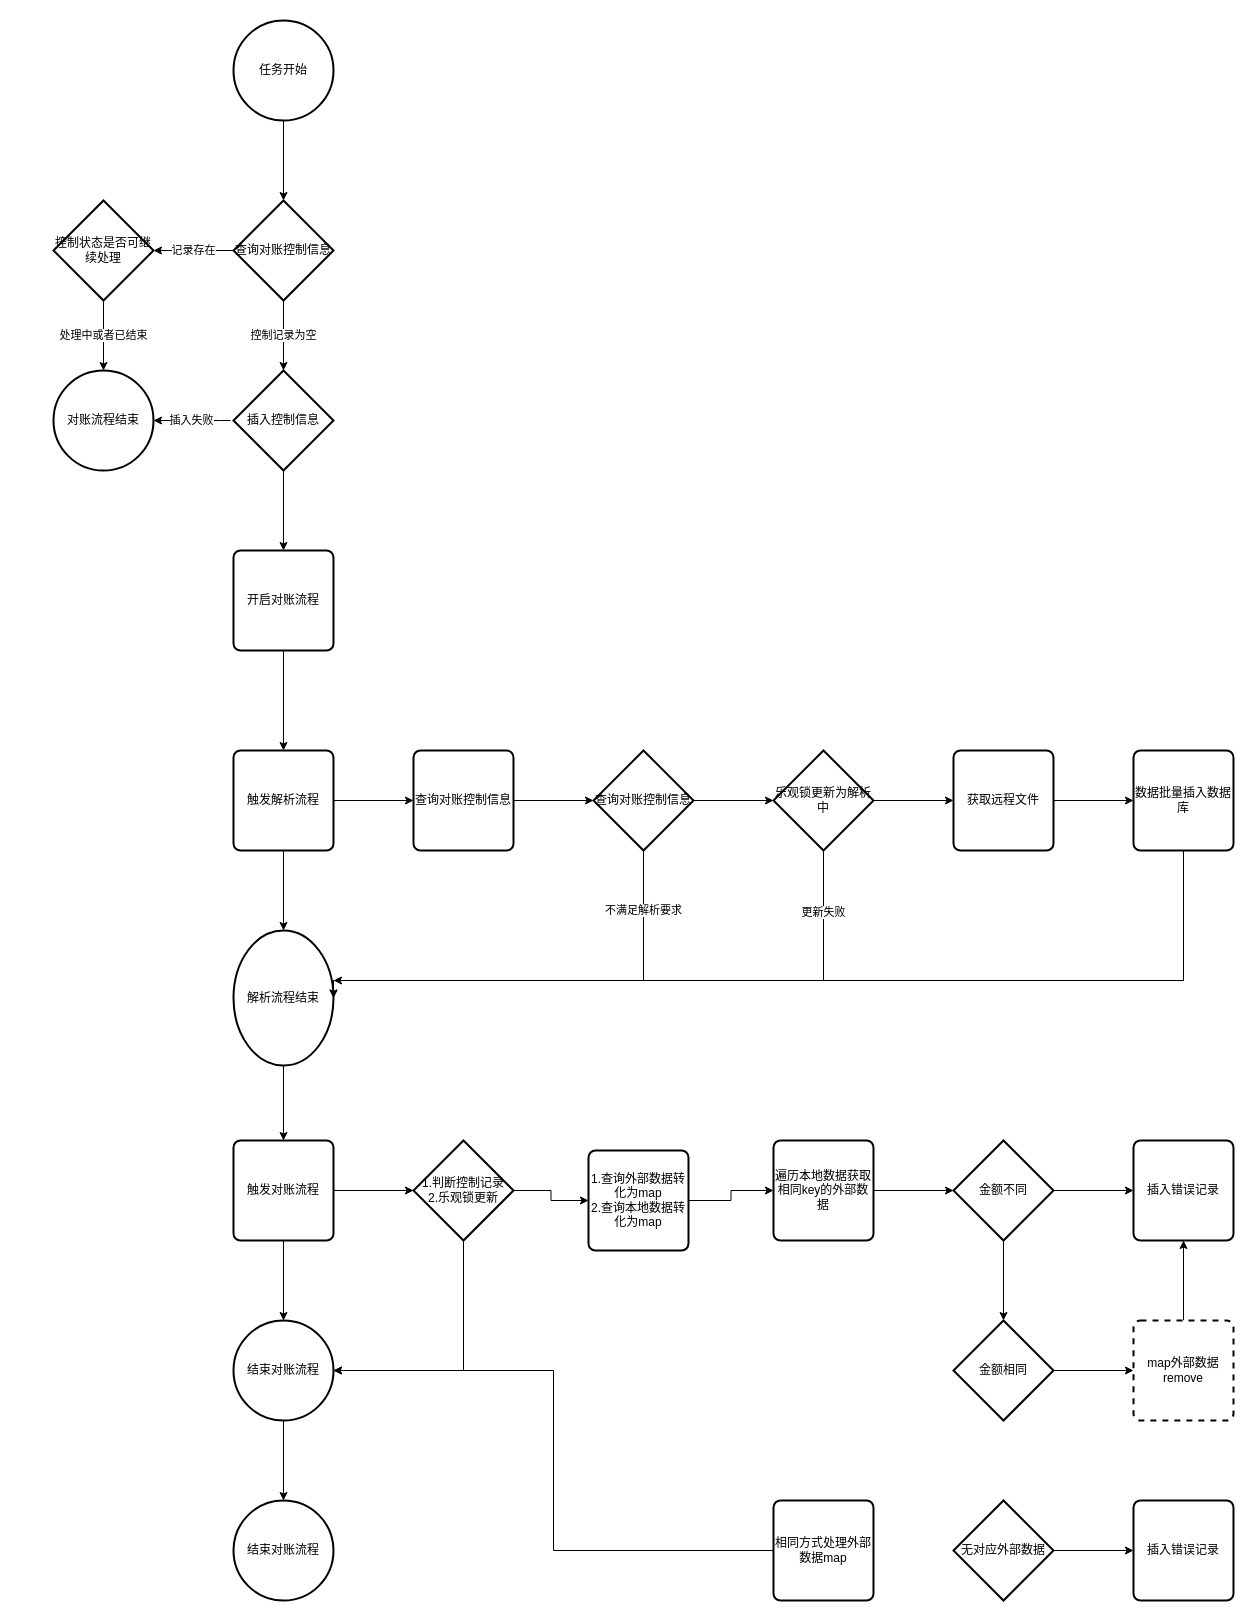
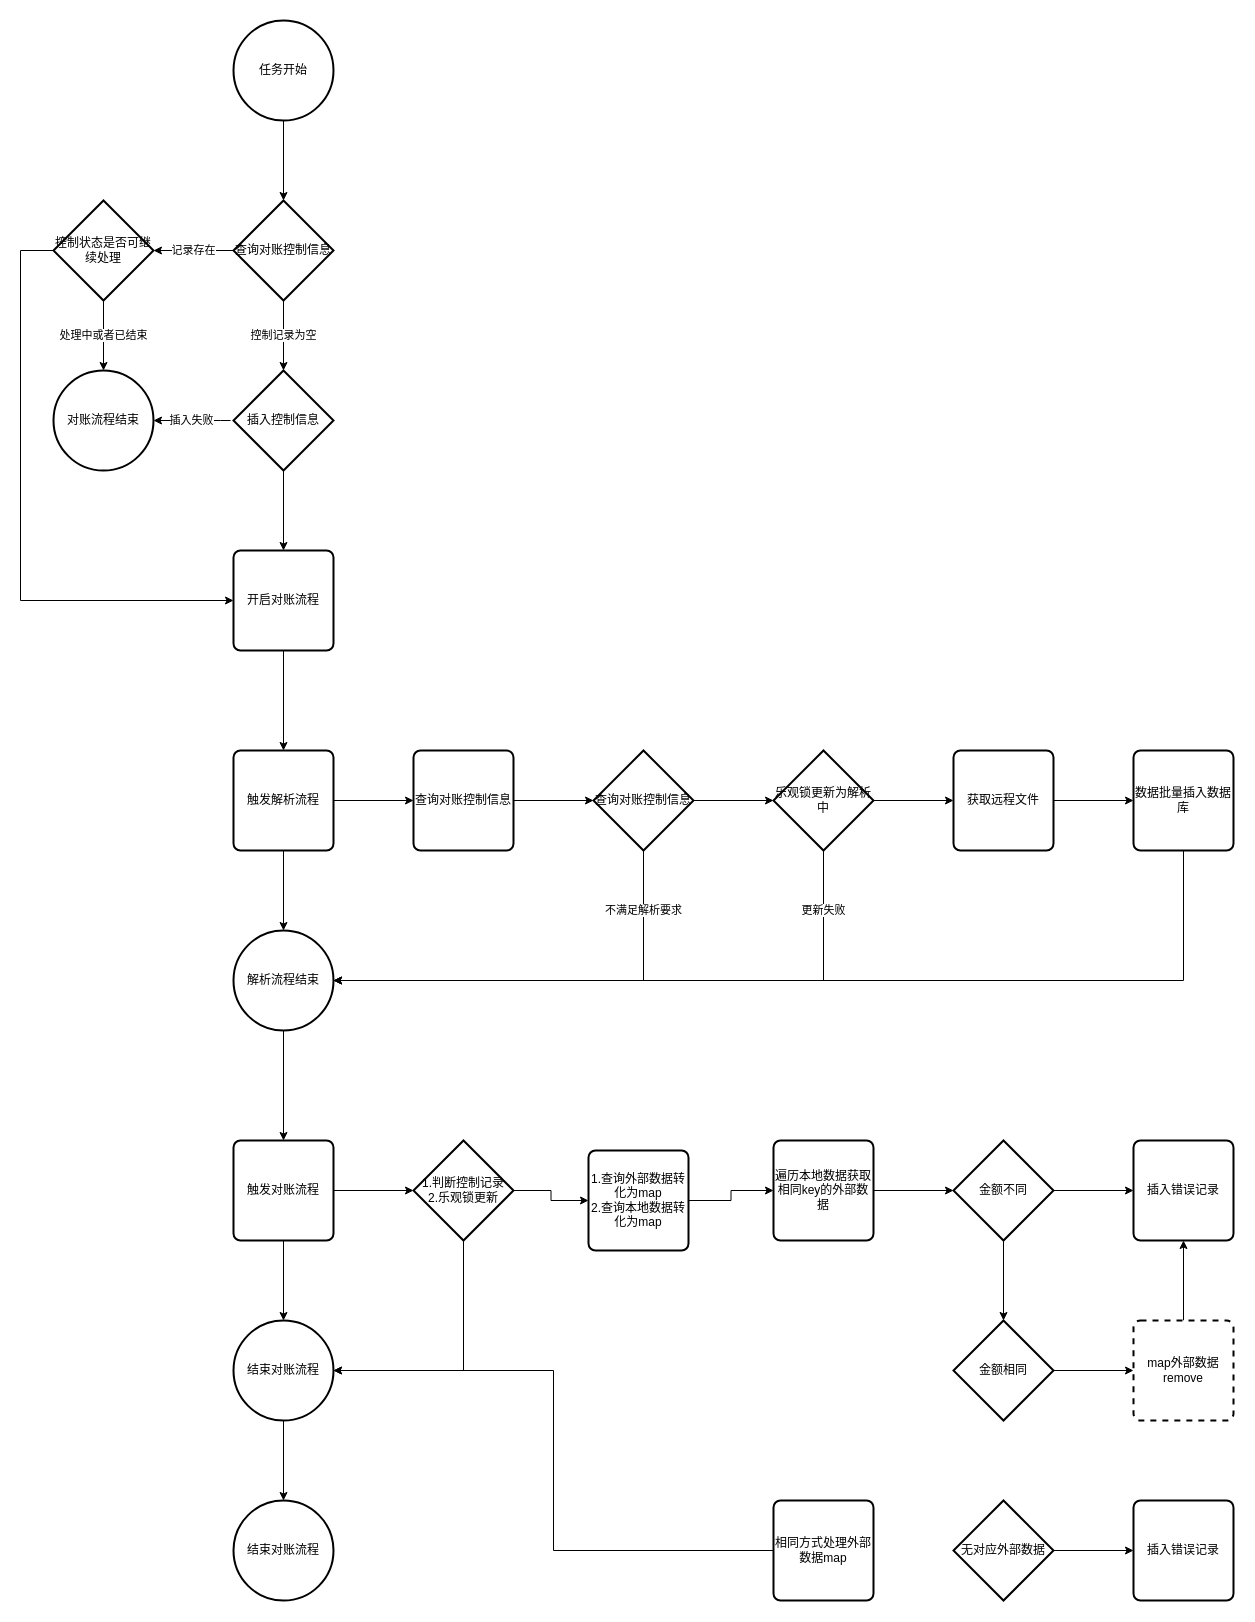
none -> (21, 513)
(284, 998) -> (284, 981)
